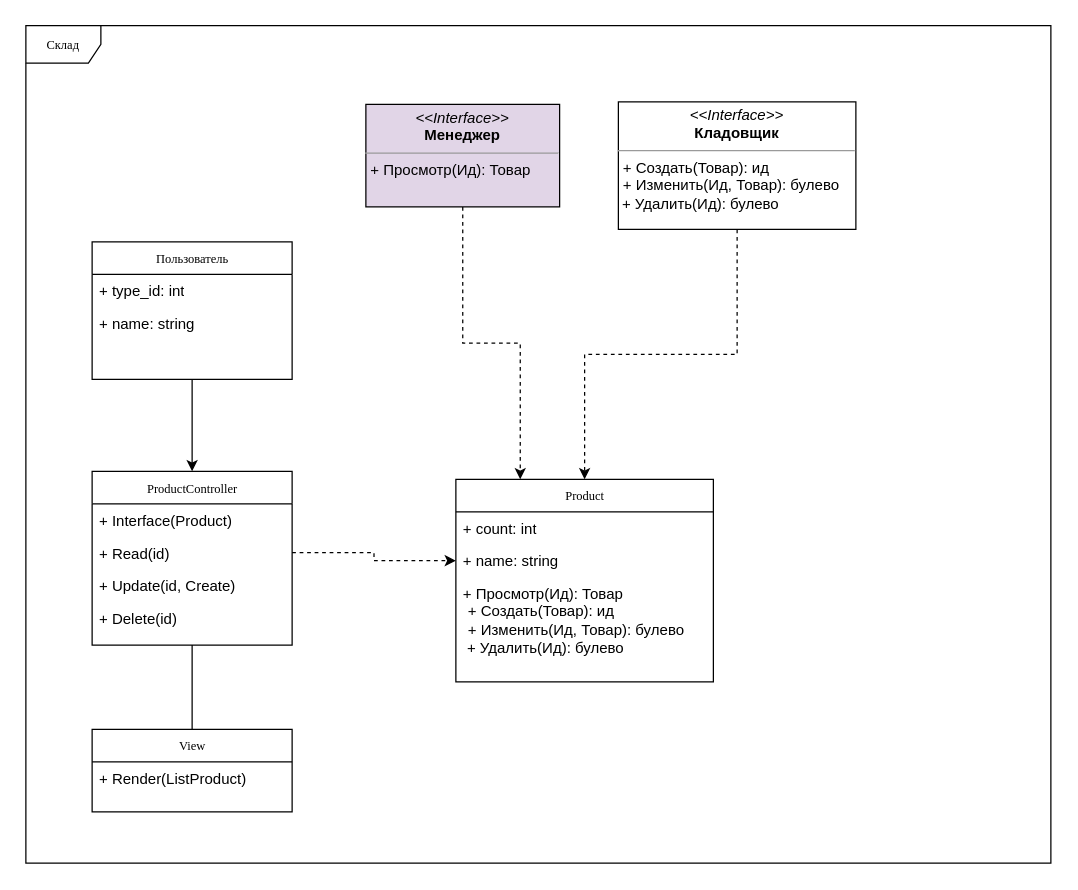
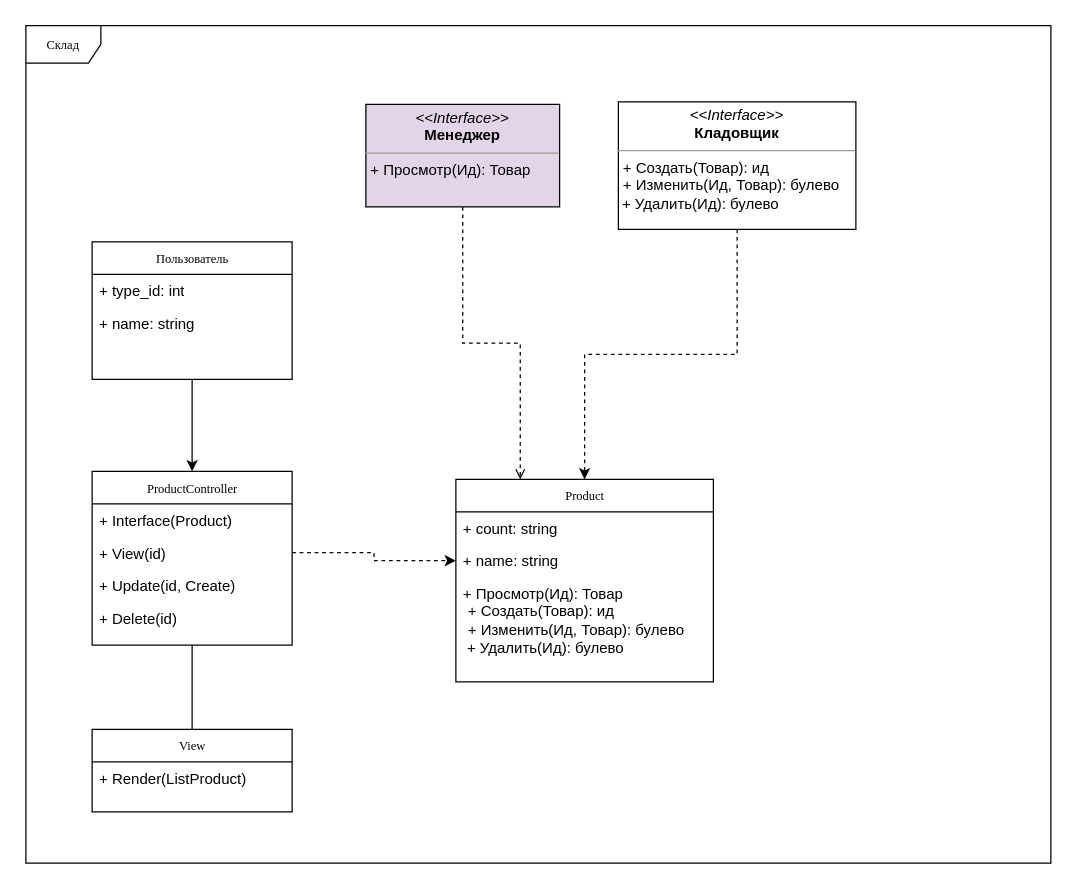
(520, 469) -> (520, 471)
(506, 530) -> (518, 530)
(137, 555) -> (136, 555)
